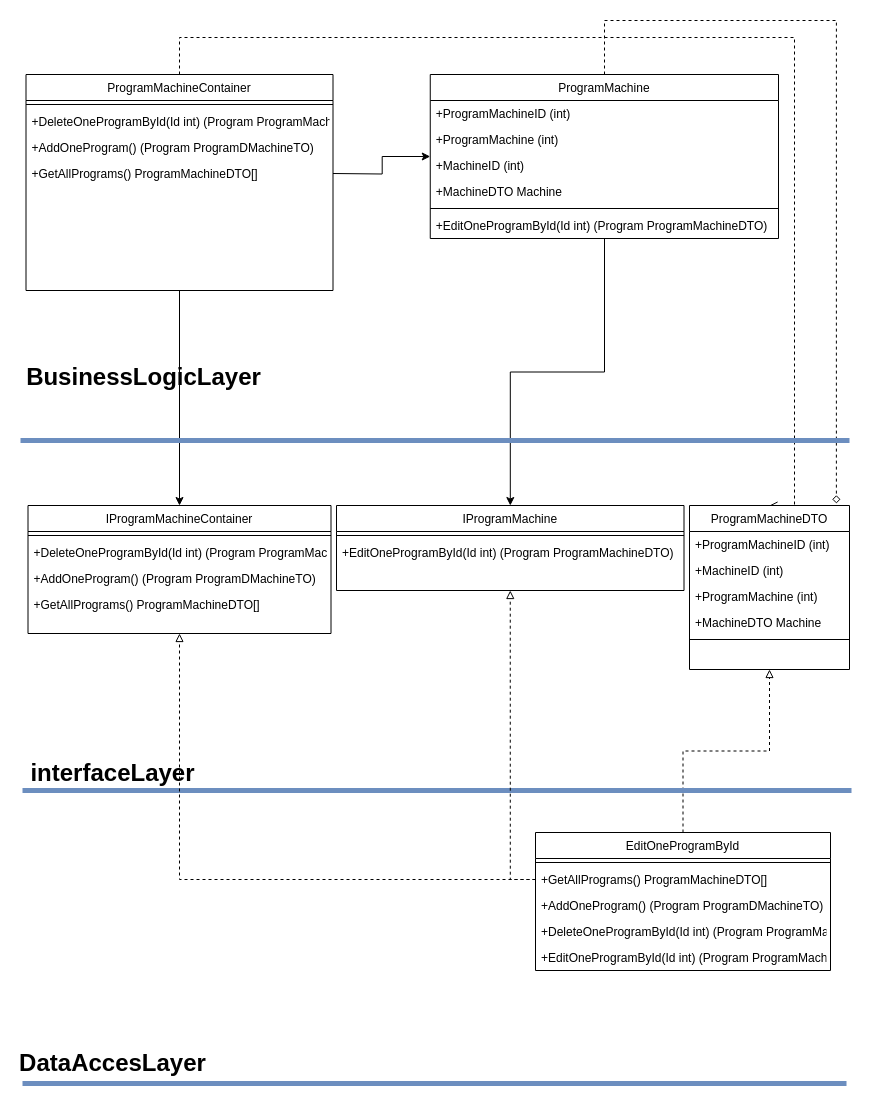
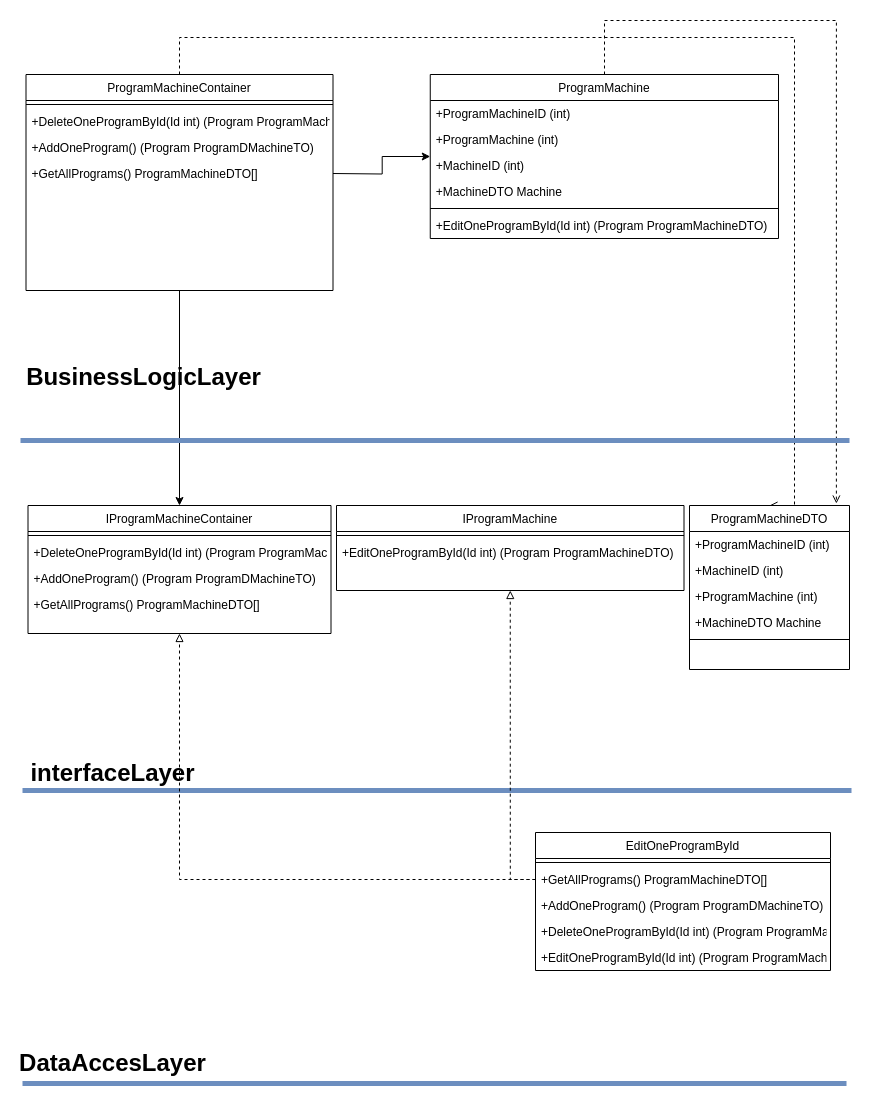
(560, 372) -> none
(836, 495) -> (836, 497)
(722, 751) -> none
